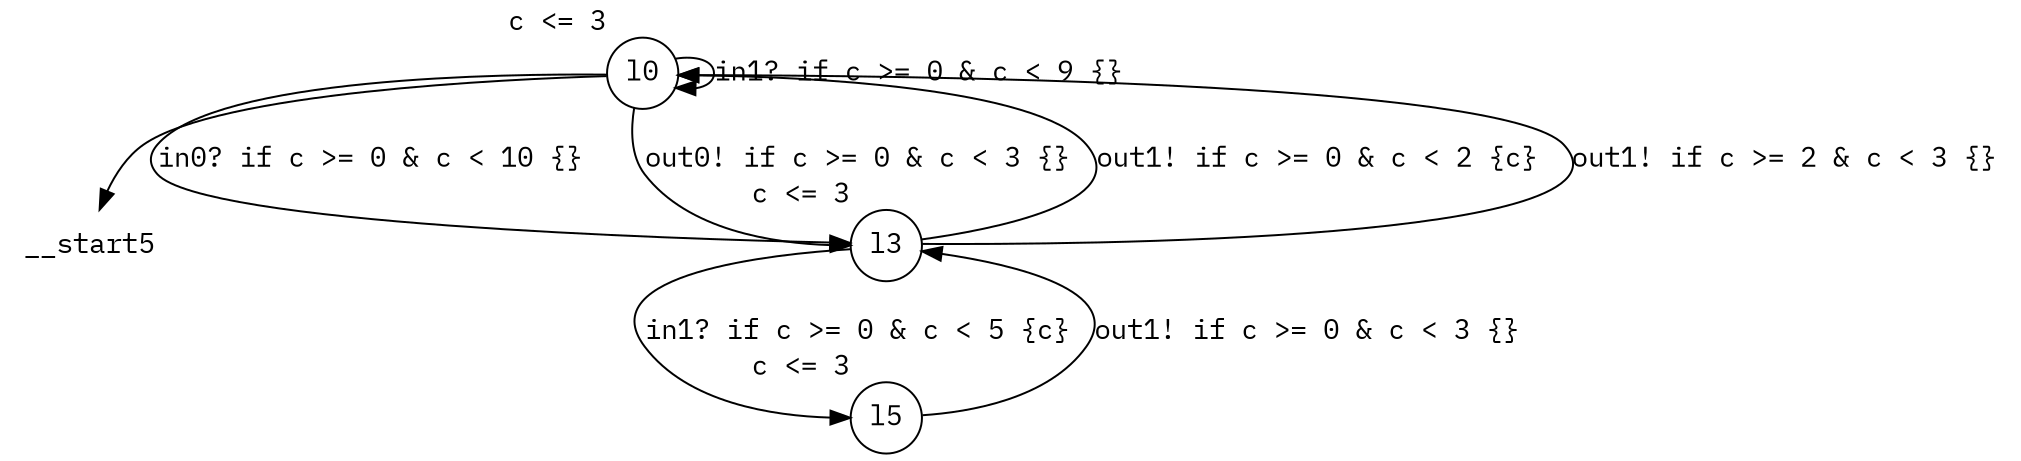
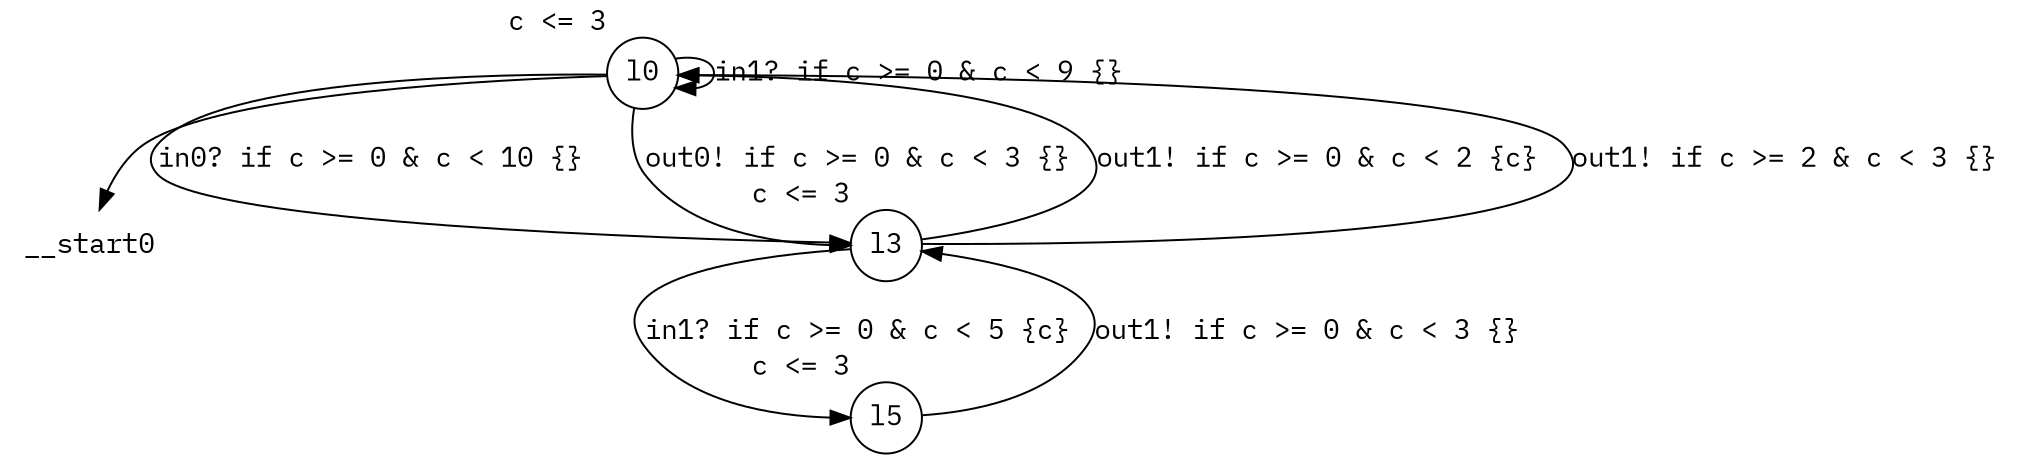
(90, 246) -> (90, 246)
